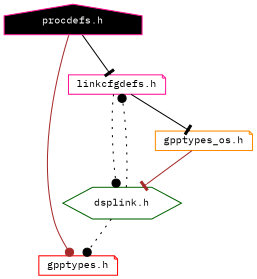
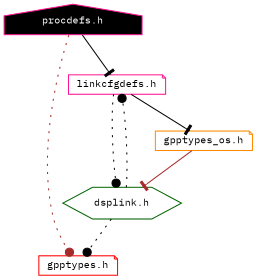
(48, 143) -> (48, 143)
